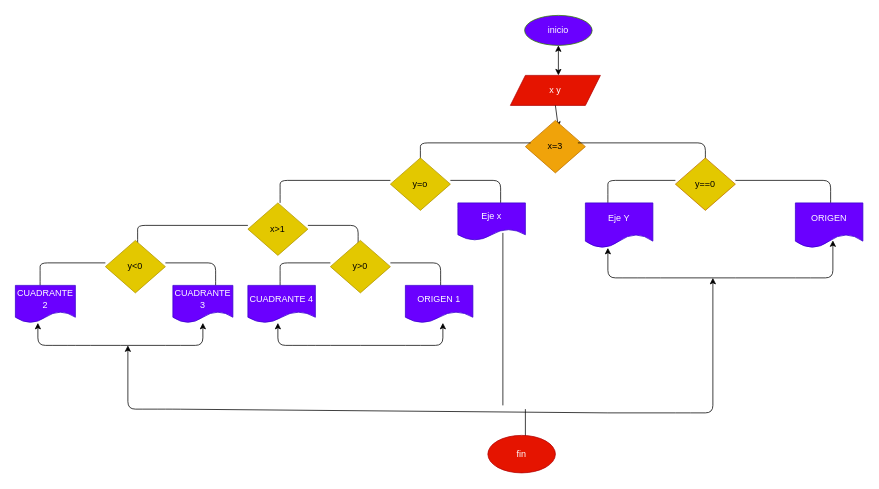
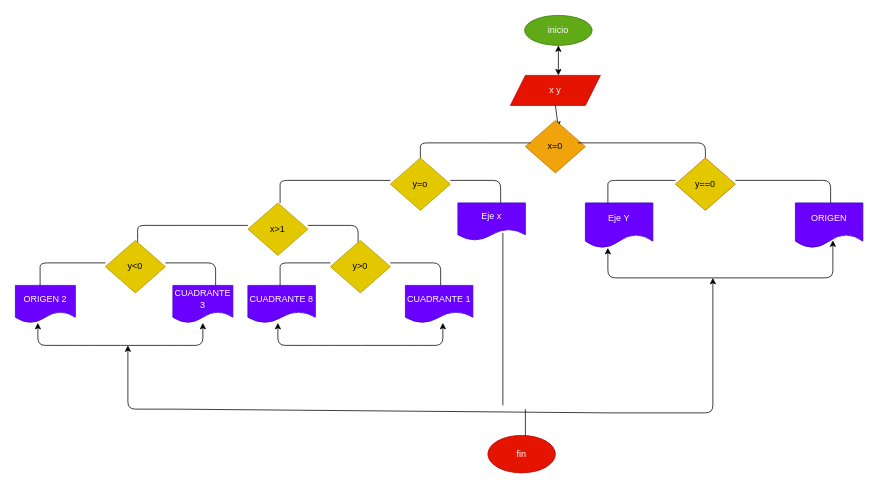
(558, 30) -> (558, 30)
(555, 147) -> (555, 147)
(45, 299) -> (45, 299)
(282, 299) -> (282, 299)
(439, 299) -> (439, 299)
